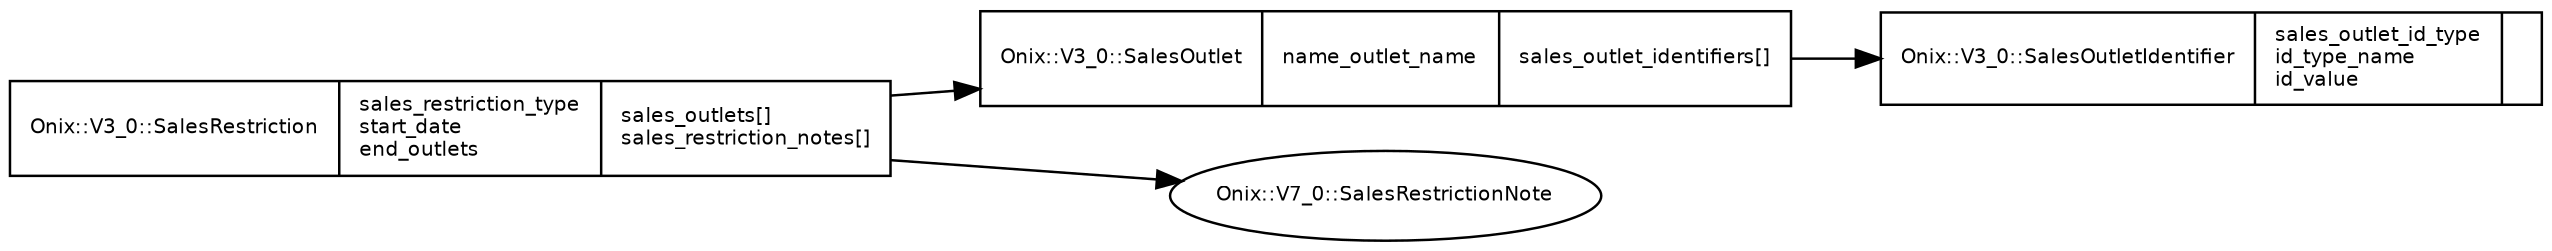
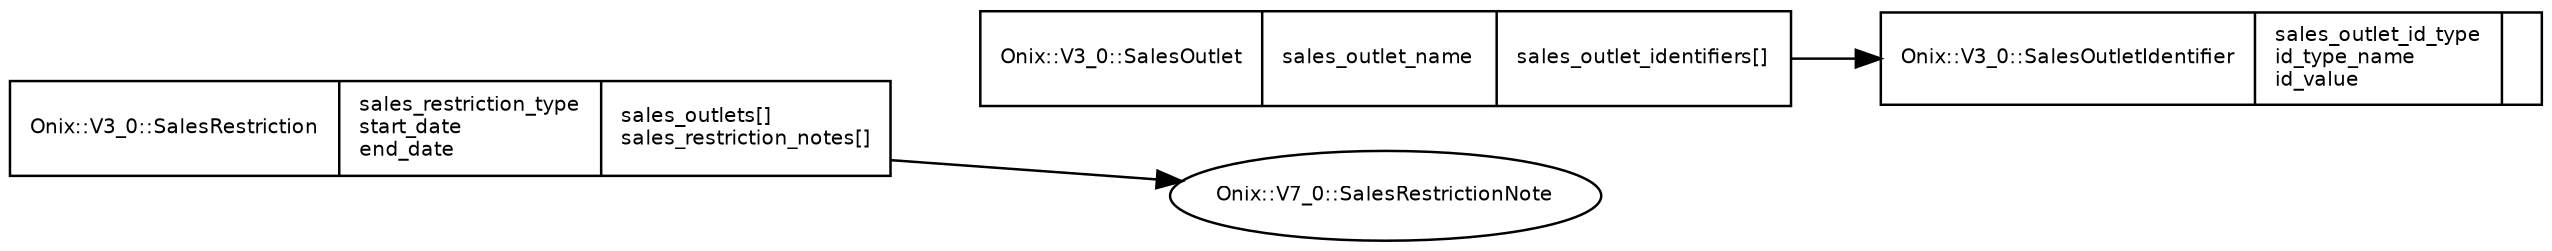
(1381, 57) -> (1378, 57)
(923, 93) -> none
(420, 150) -> (408, 150)
